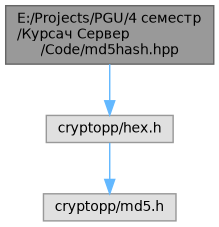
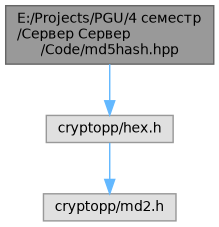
(110, 35) -> (110, 35)
(110, 207) -> (110, 207)
